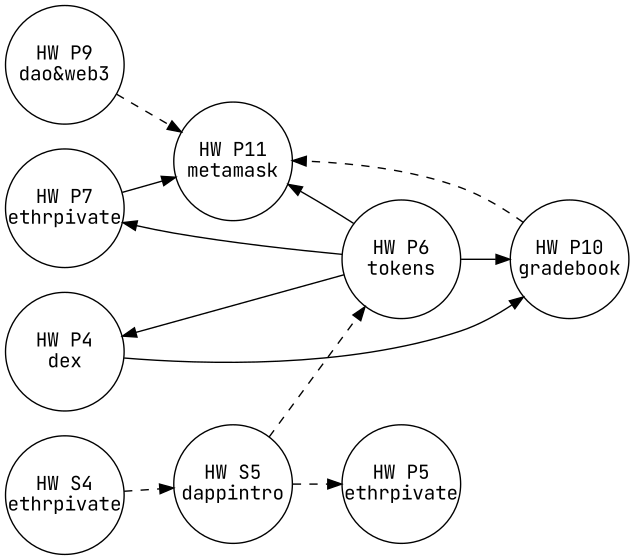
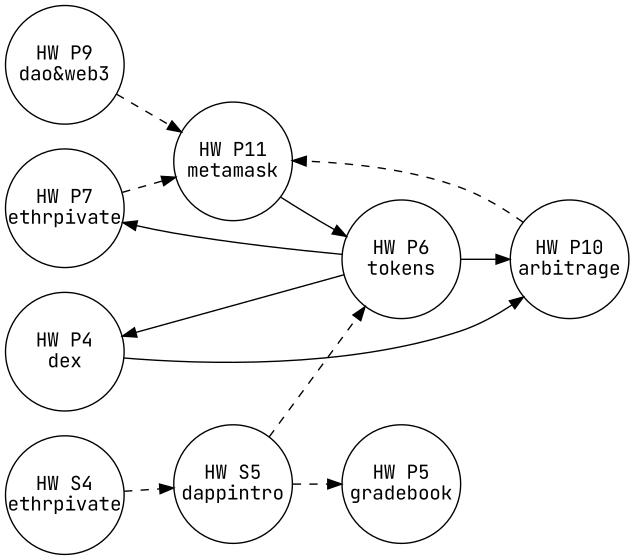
(142, 187) -> (142, 187)
(327, 207) -> (307, 214)
(570, 259) -> (570, 259)
(401, 484) -> (401, 484)
